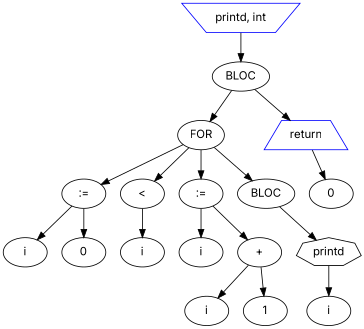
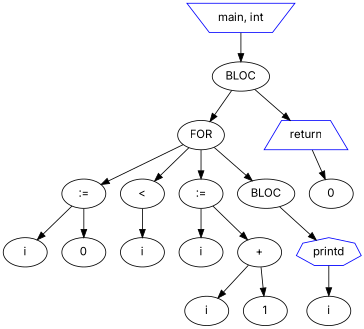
(241, 18) -> (241, 18)
(329, 252) -> (329, 252)
